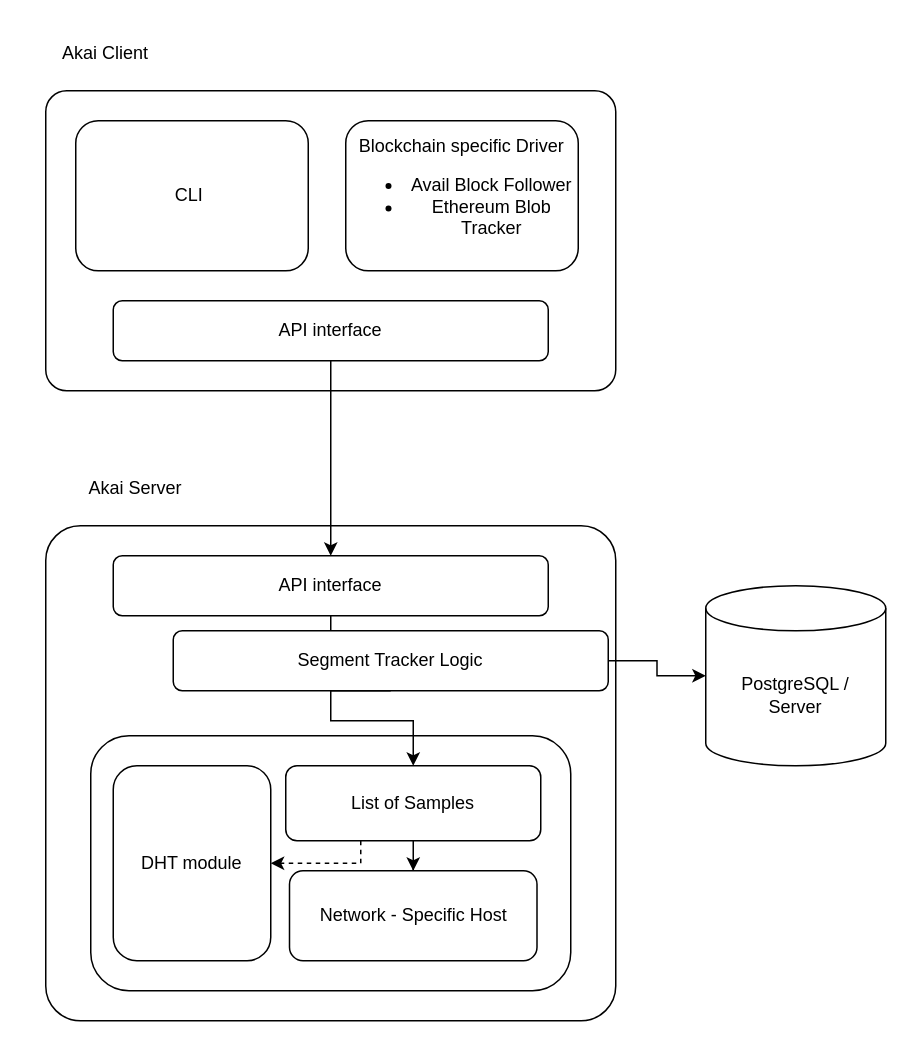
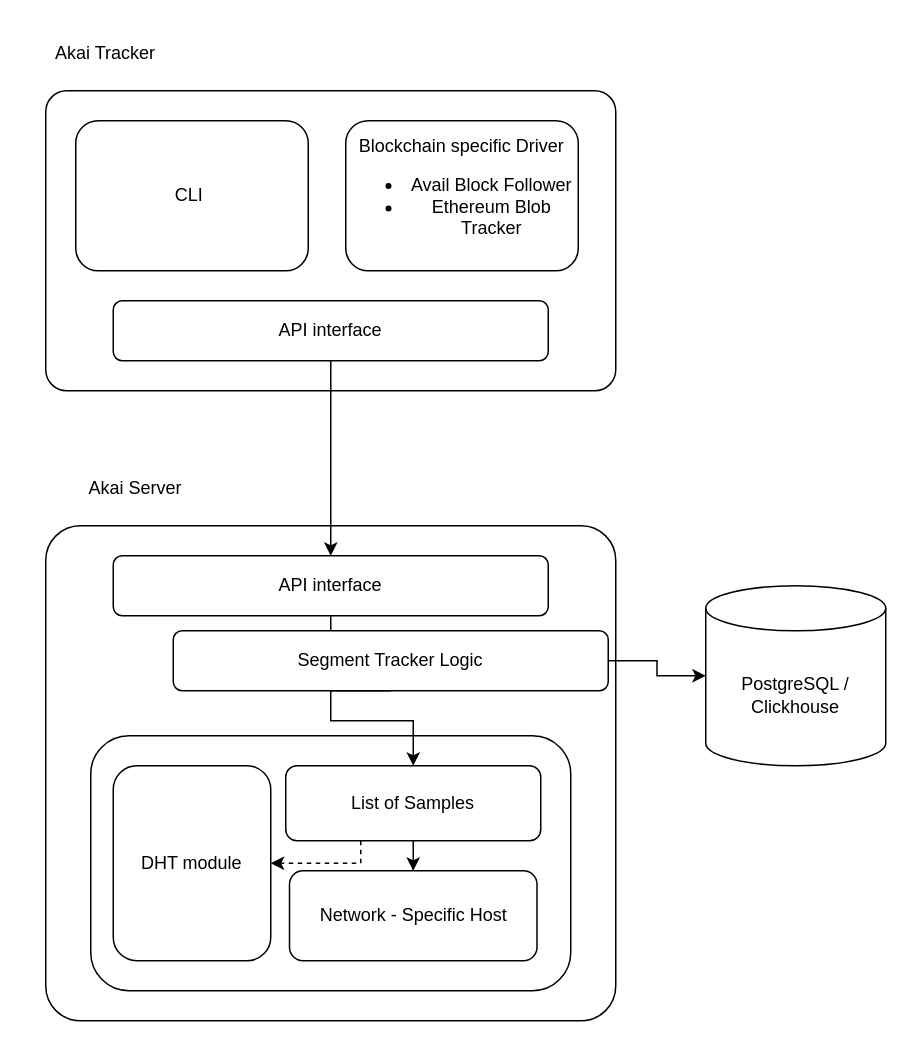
(106, 53) -> (106, 53)
(796, 695) -> (796, 695)
